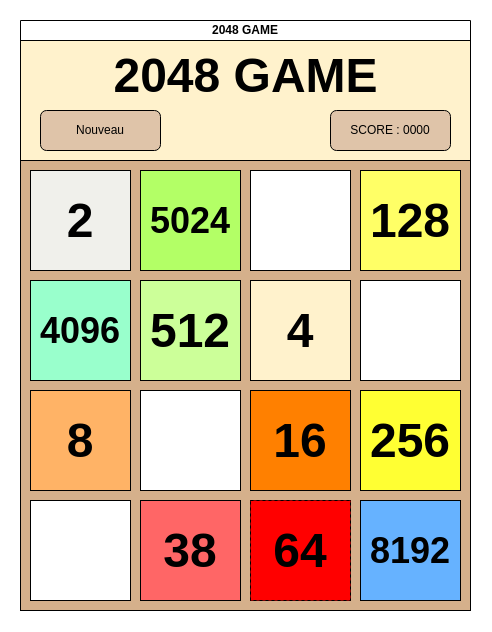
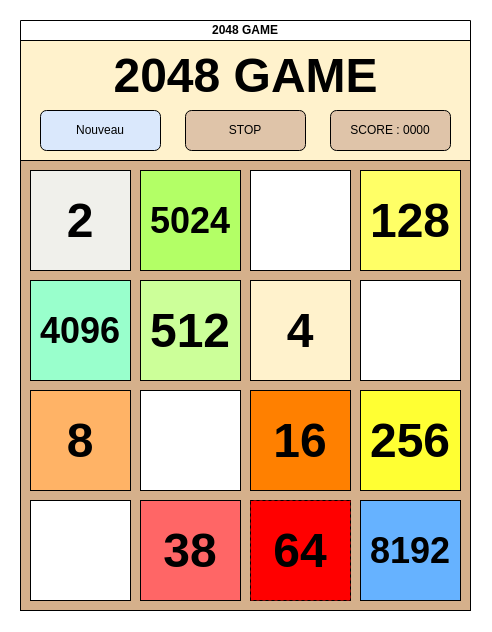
(101, 131) -> (101, 131)
none -> (246, 131)
